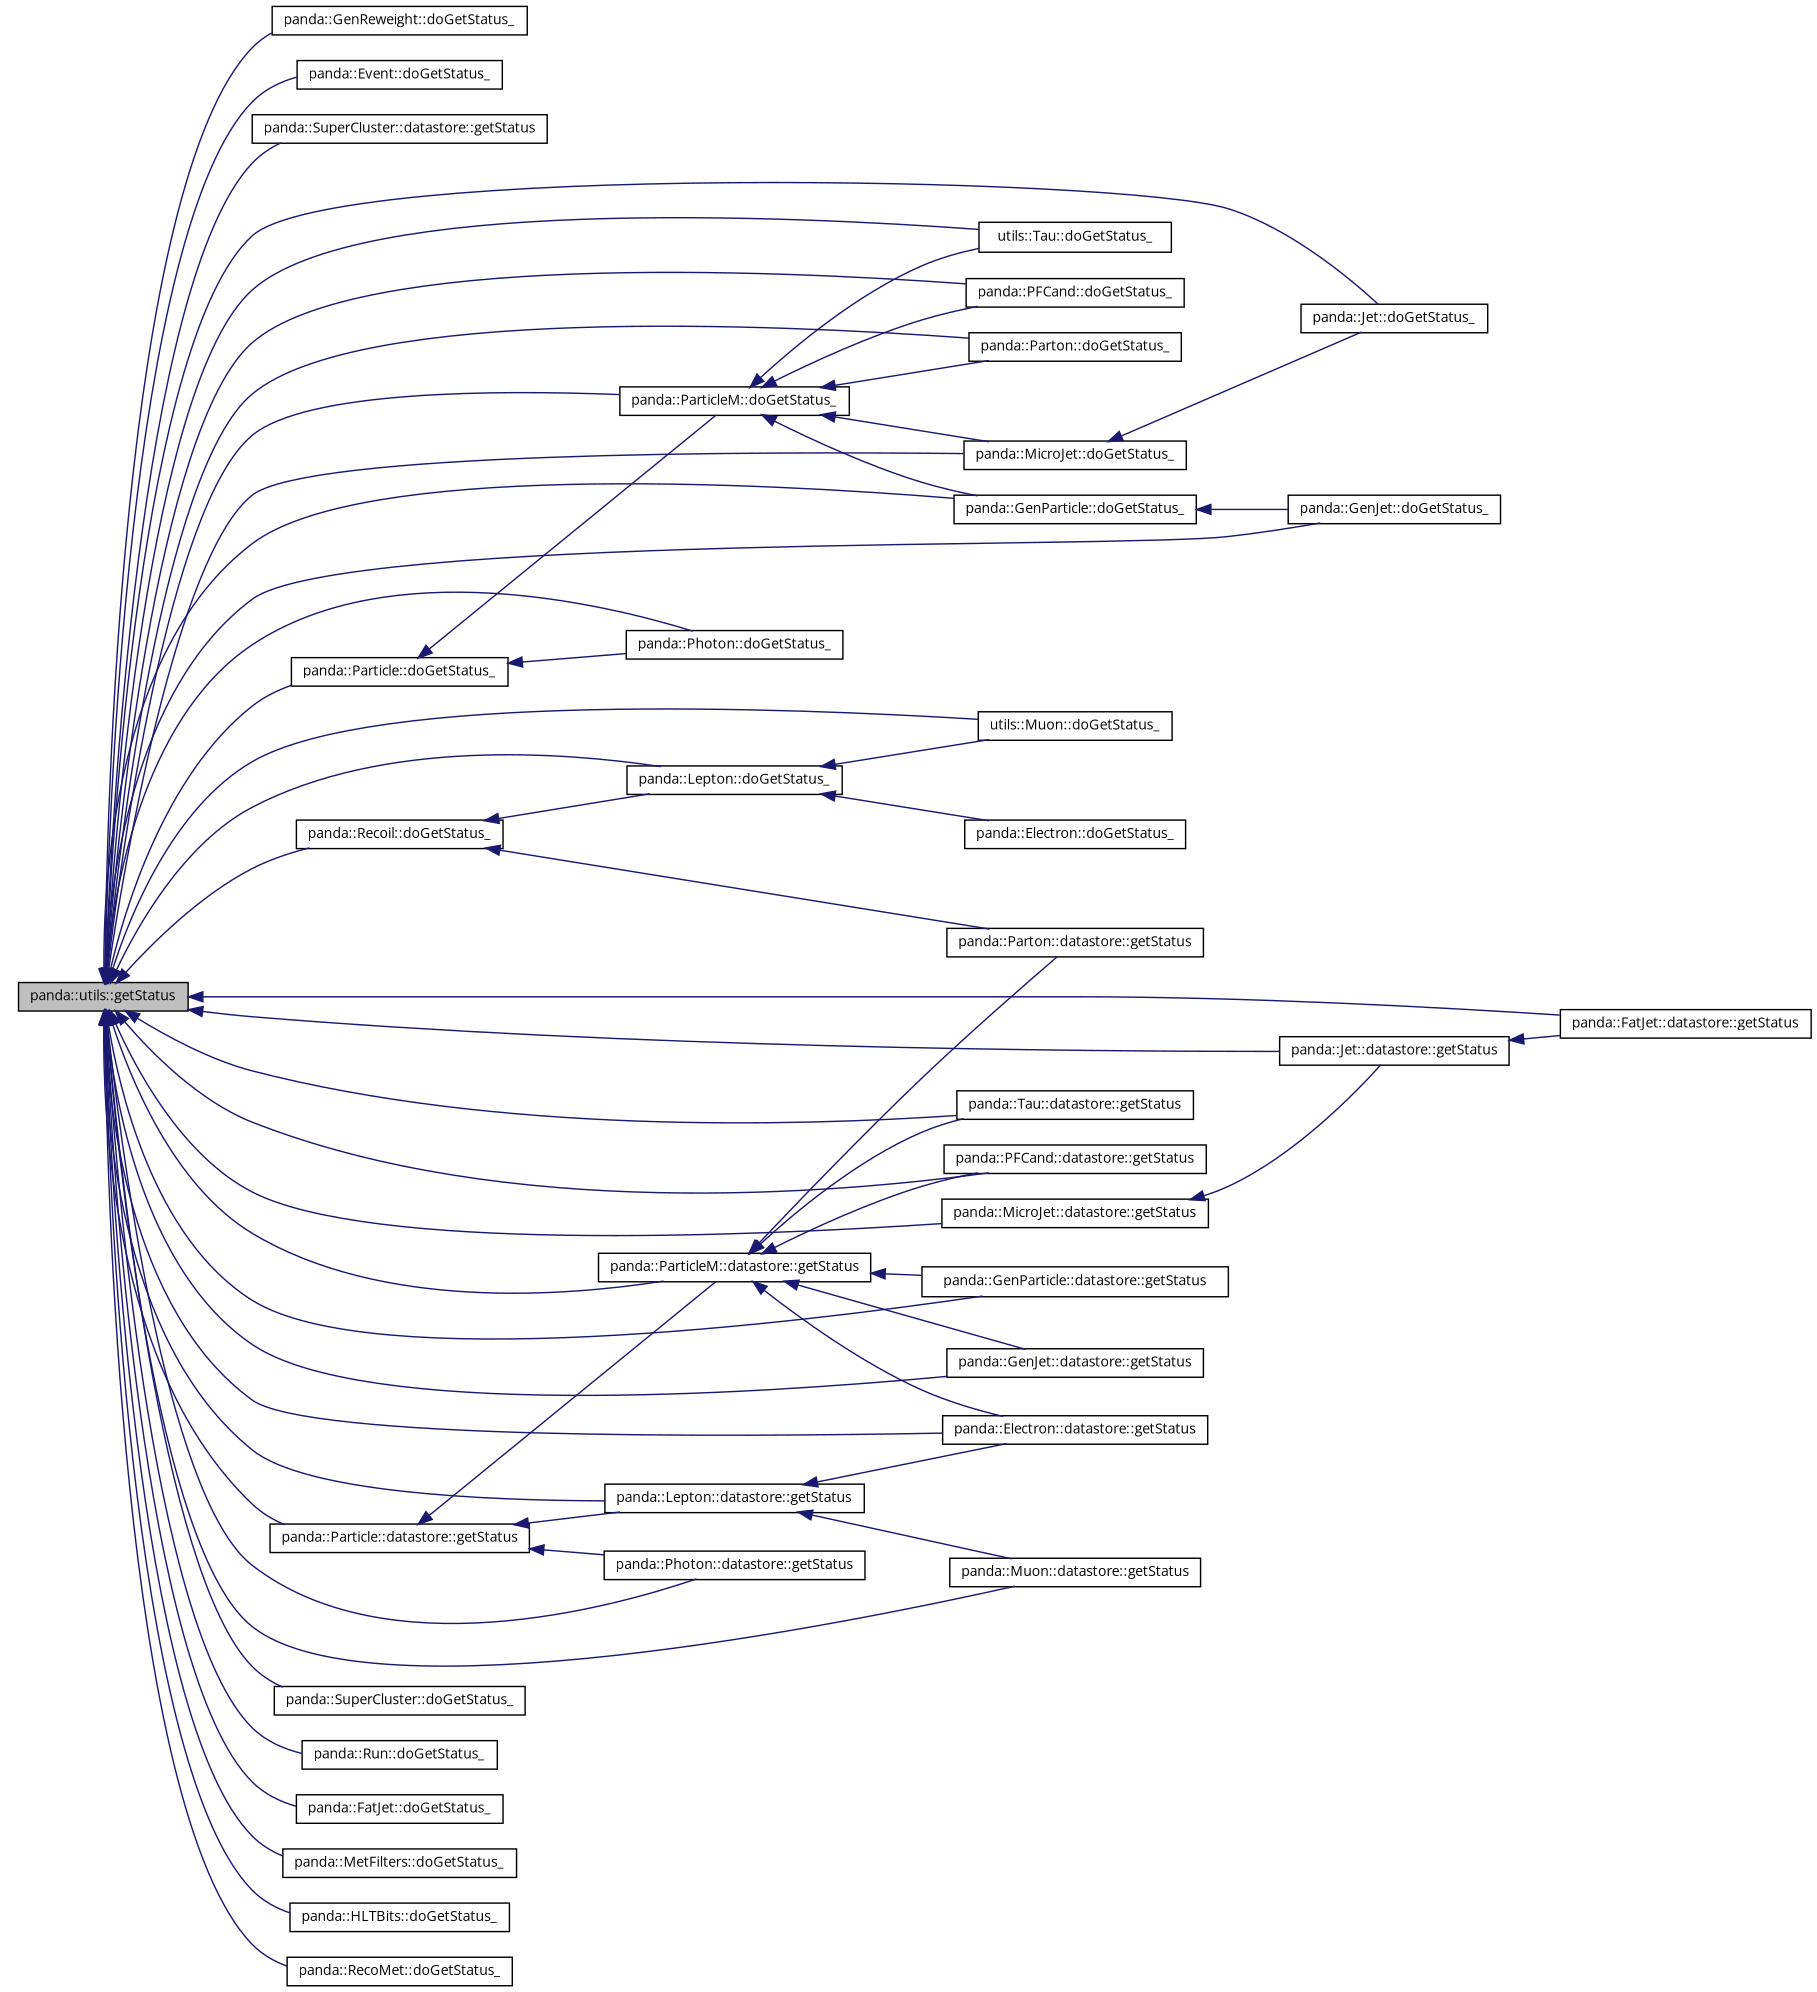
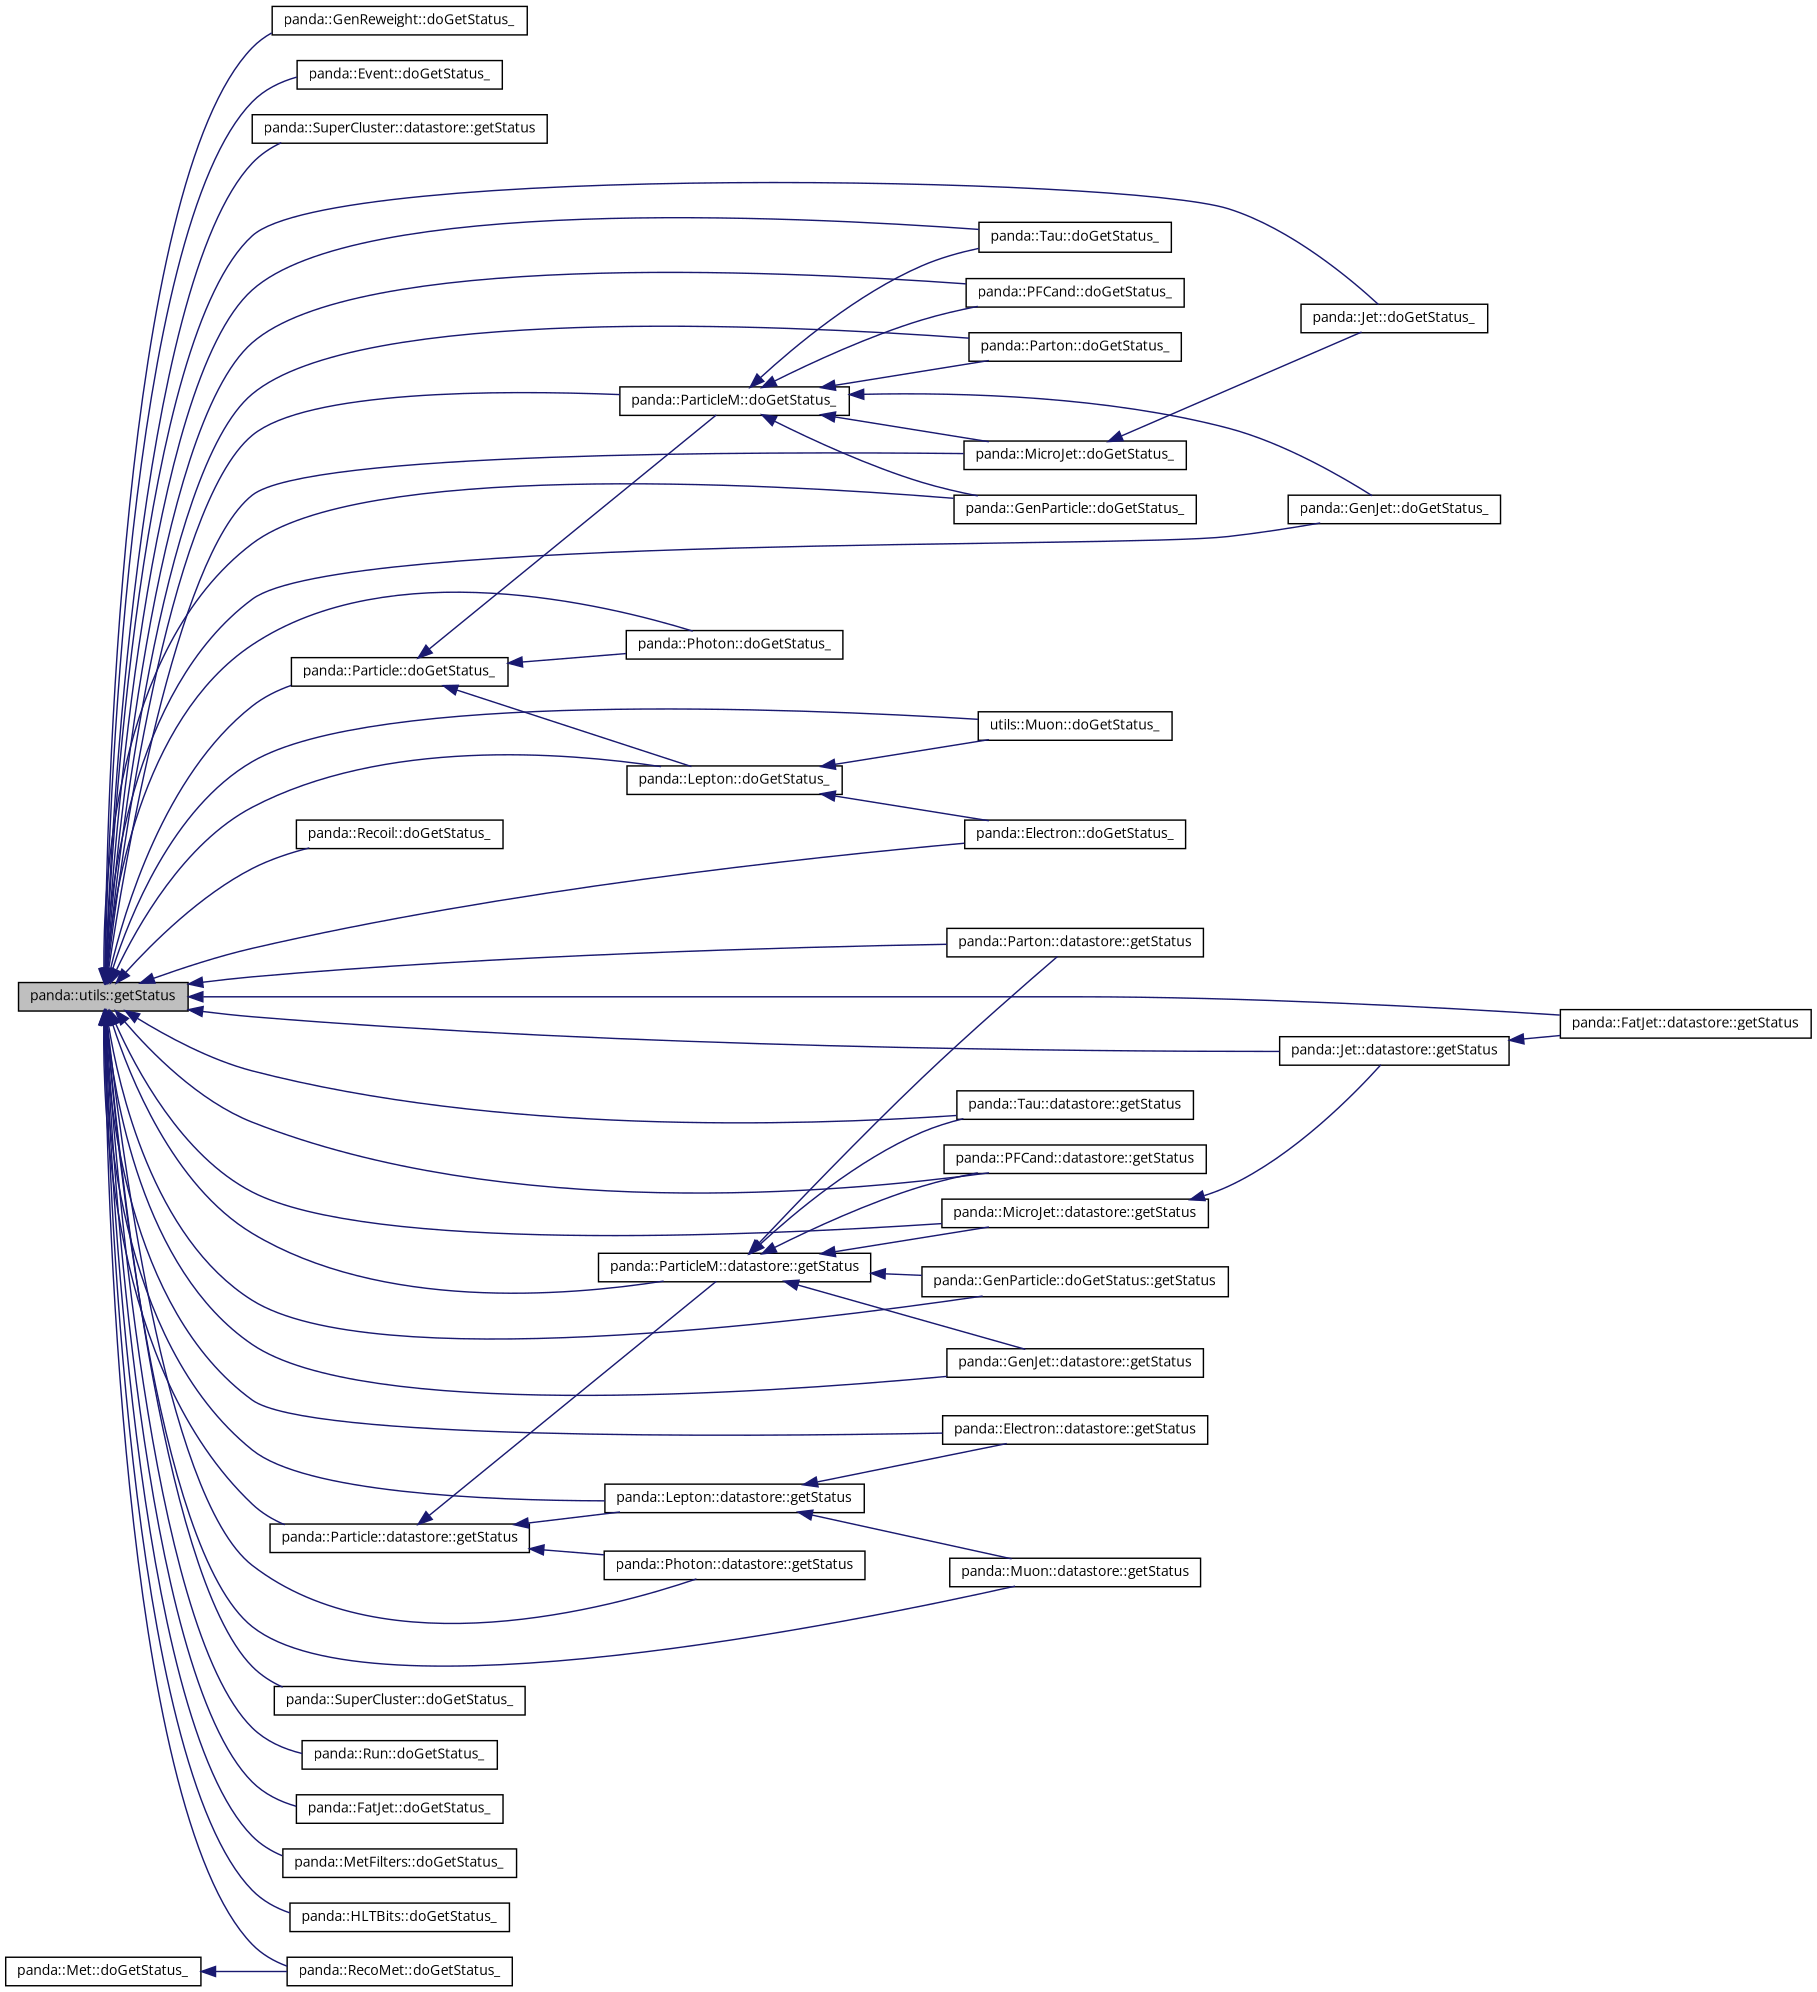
(1075, 237) -> (1075, 237)
(1250, 509) -> (1127, 408)
(574, 806) -> (574, 728)
(745, 890) -> (574, 956)
none -> (556, 892)
(1075, 1282) -> (1075, 1282)
(877, 1367) -> (912, 1239)
none -> (103, 1971)
